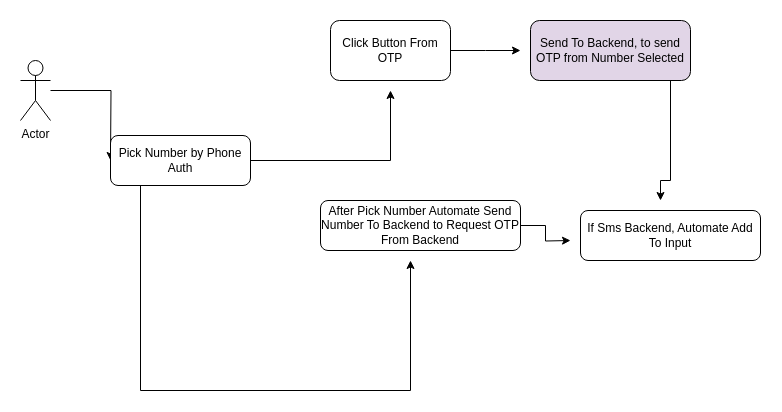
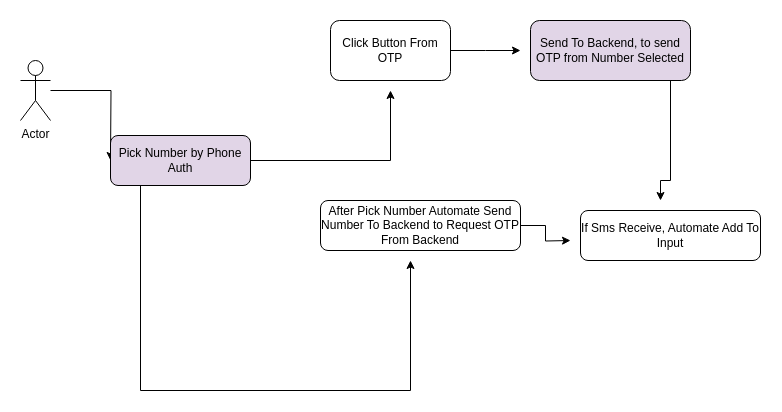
(181, 161) -> (181, 161)
(671, 236) -> (671, 236)
